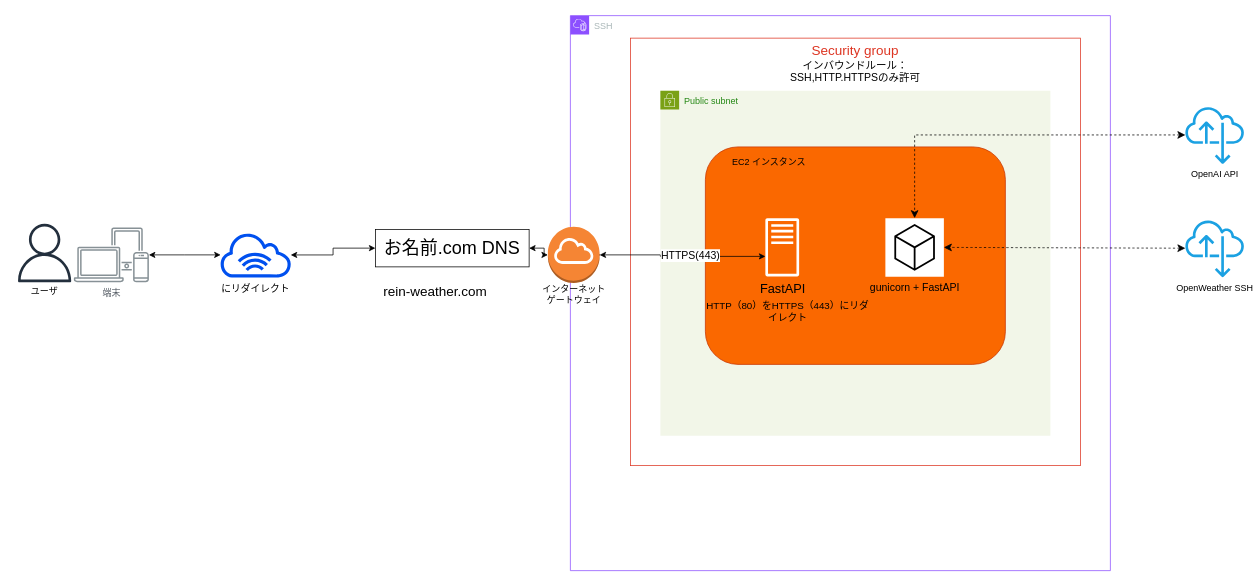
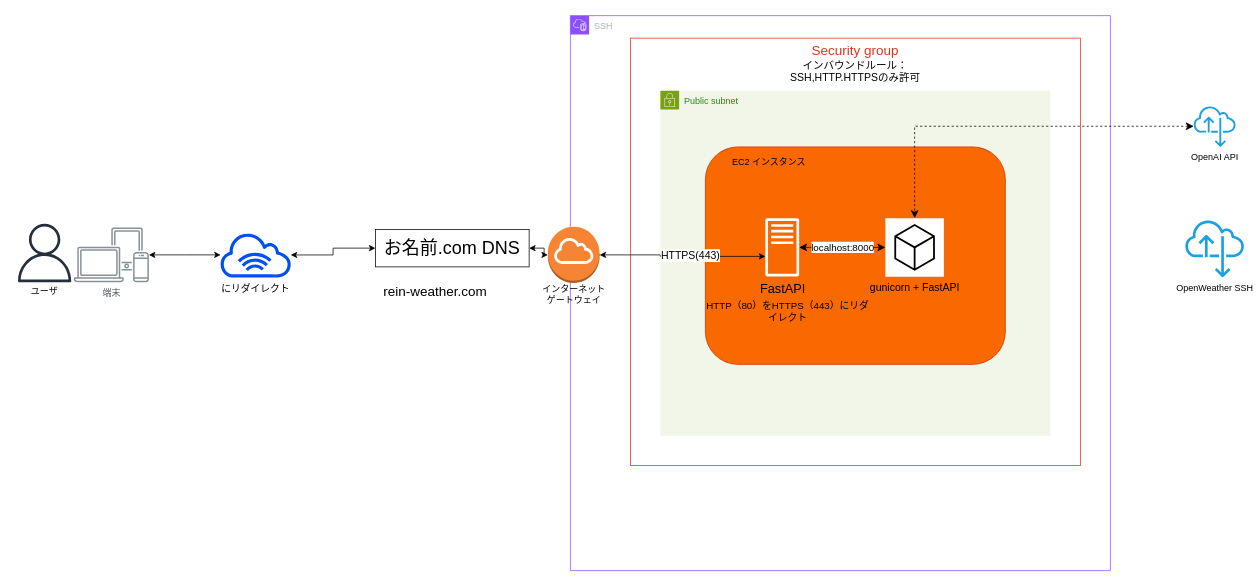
(1215, 135) -> (1215, 126)
none -> (843, 247)
(1013, 247) -> none
